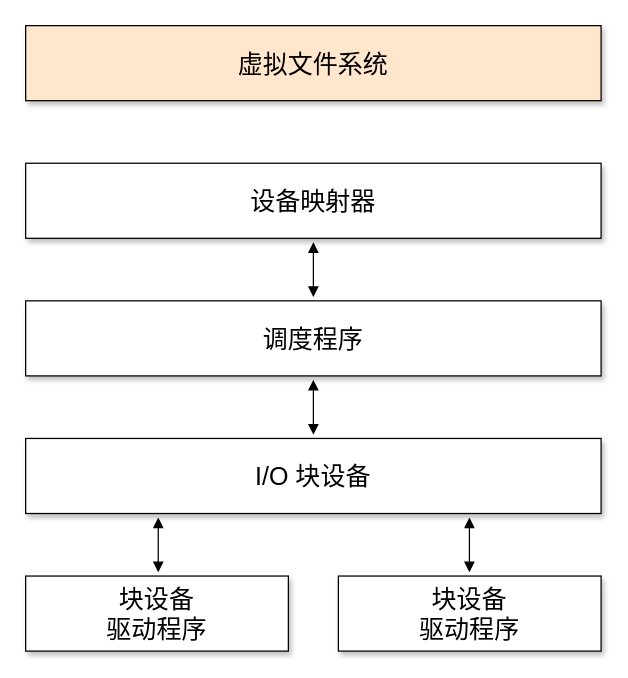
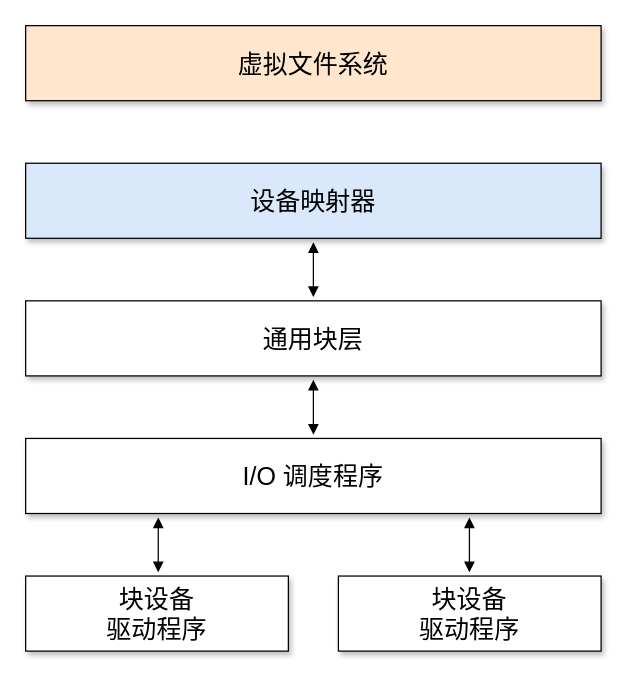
(313, 201) -> (313, 201)
(313, 338) -> (313, 338)
(313, 476) -> (313, 476)
